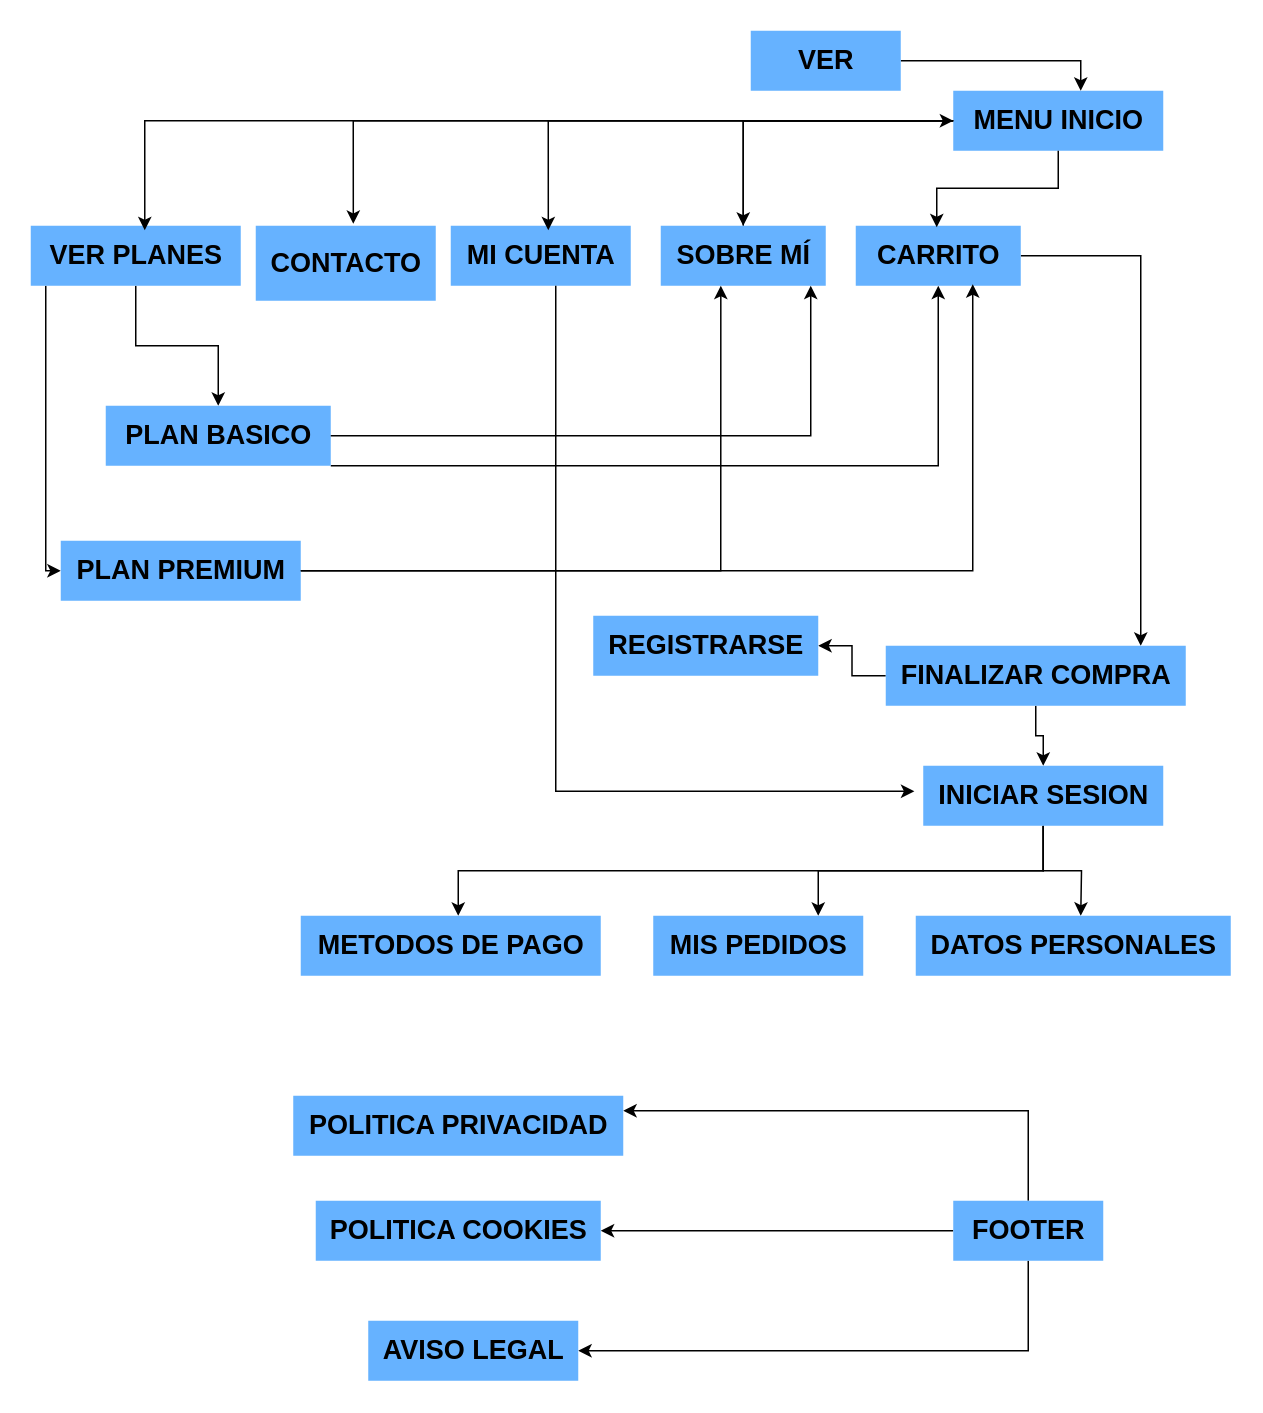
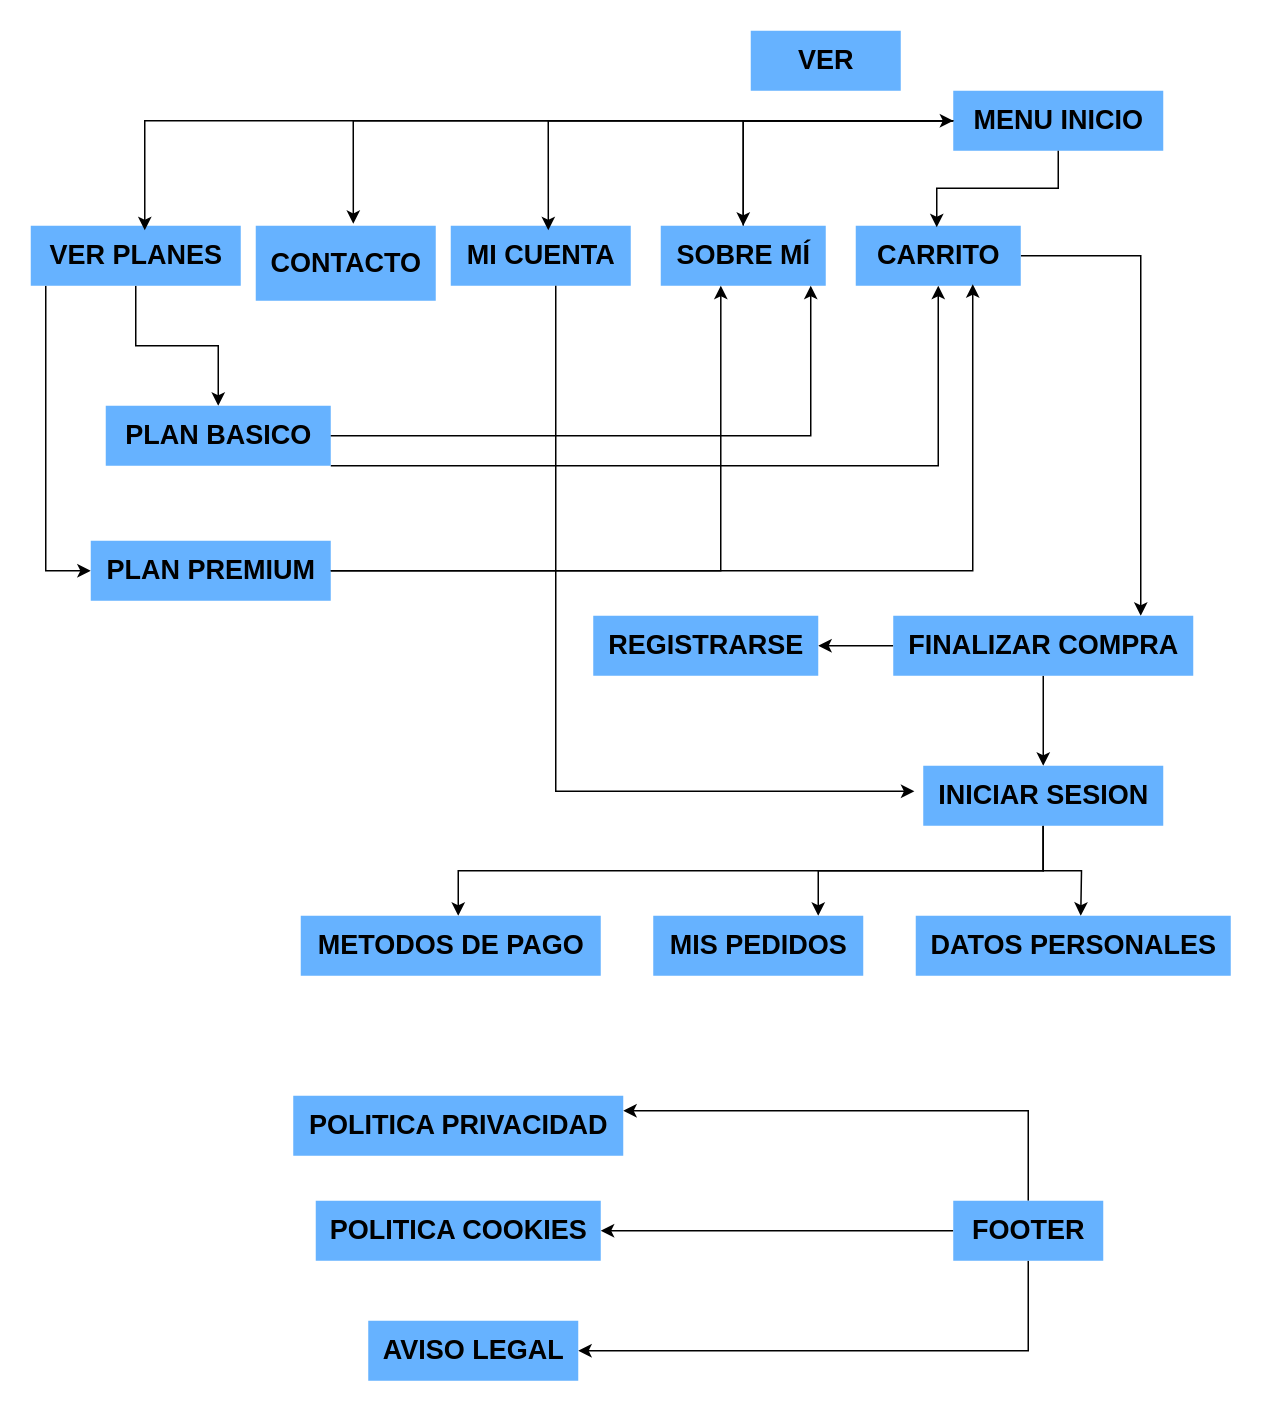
(1001, 61) -> none
(181, 571) -> (211, 571)
(1036, 676) -> (1043, 646)
